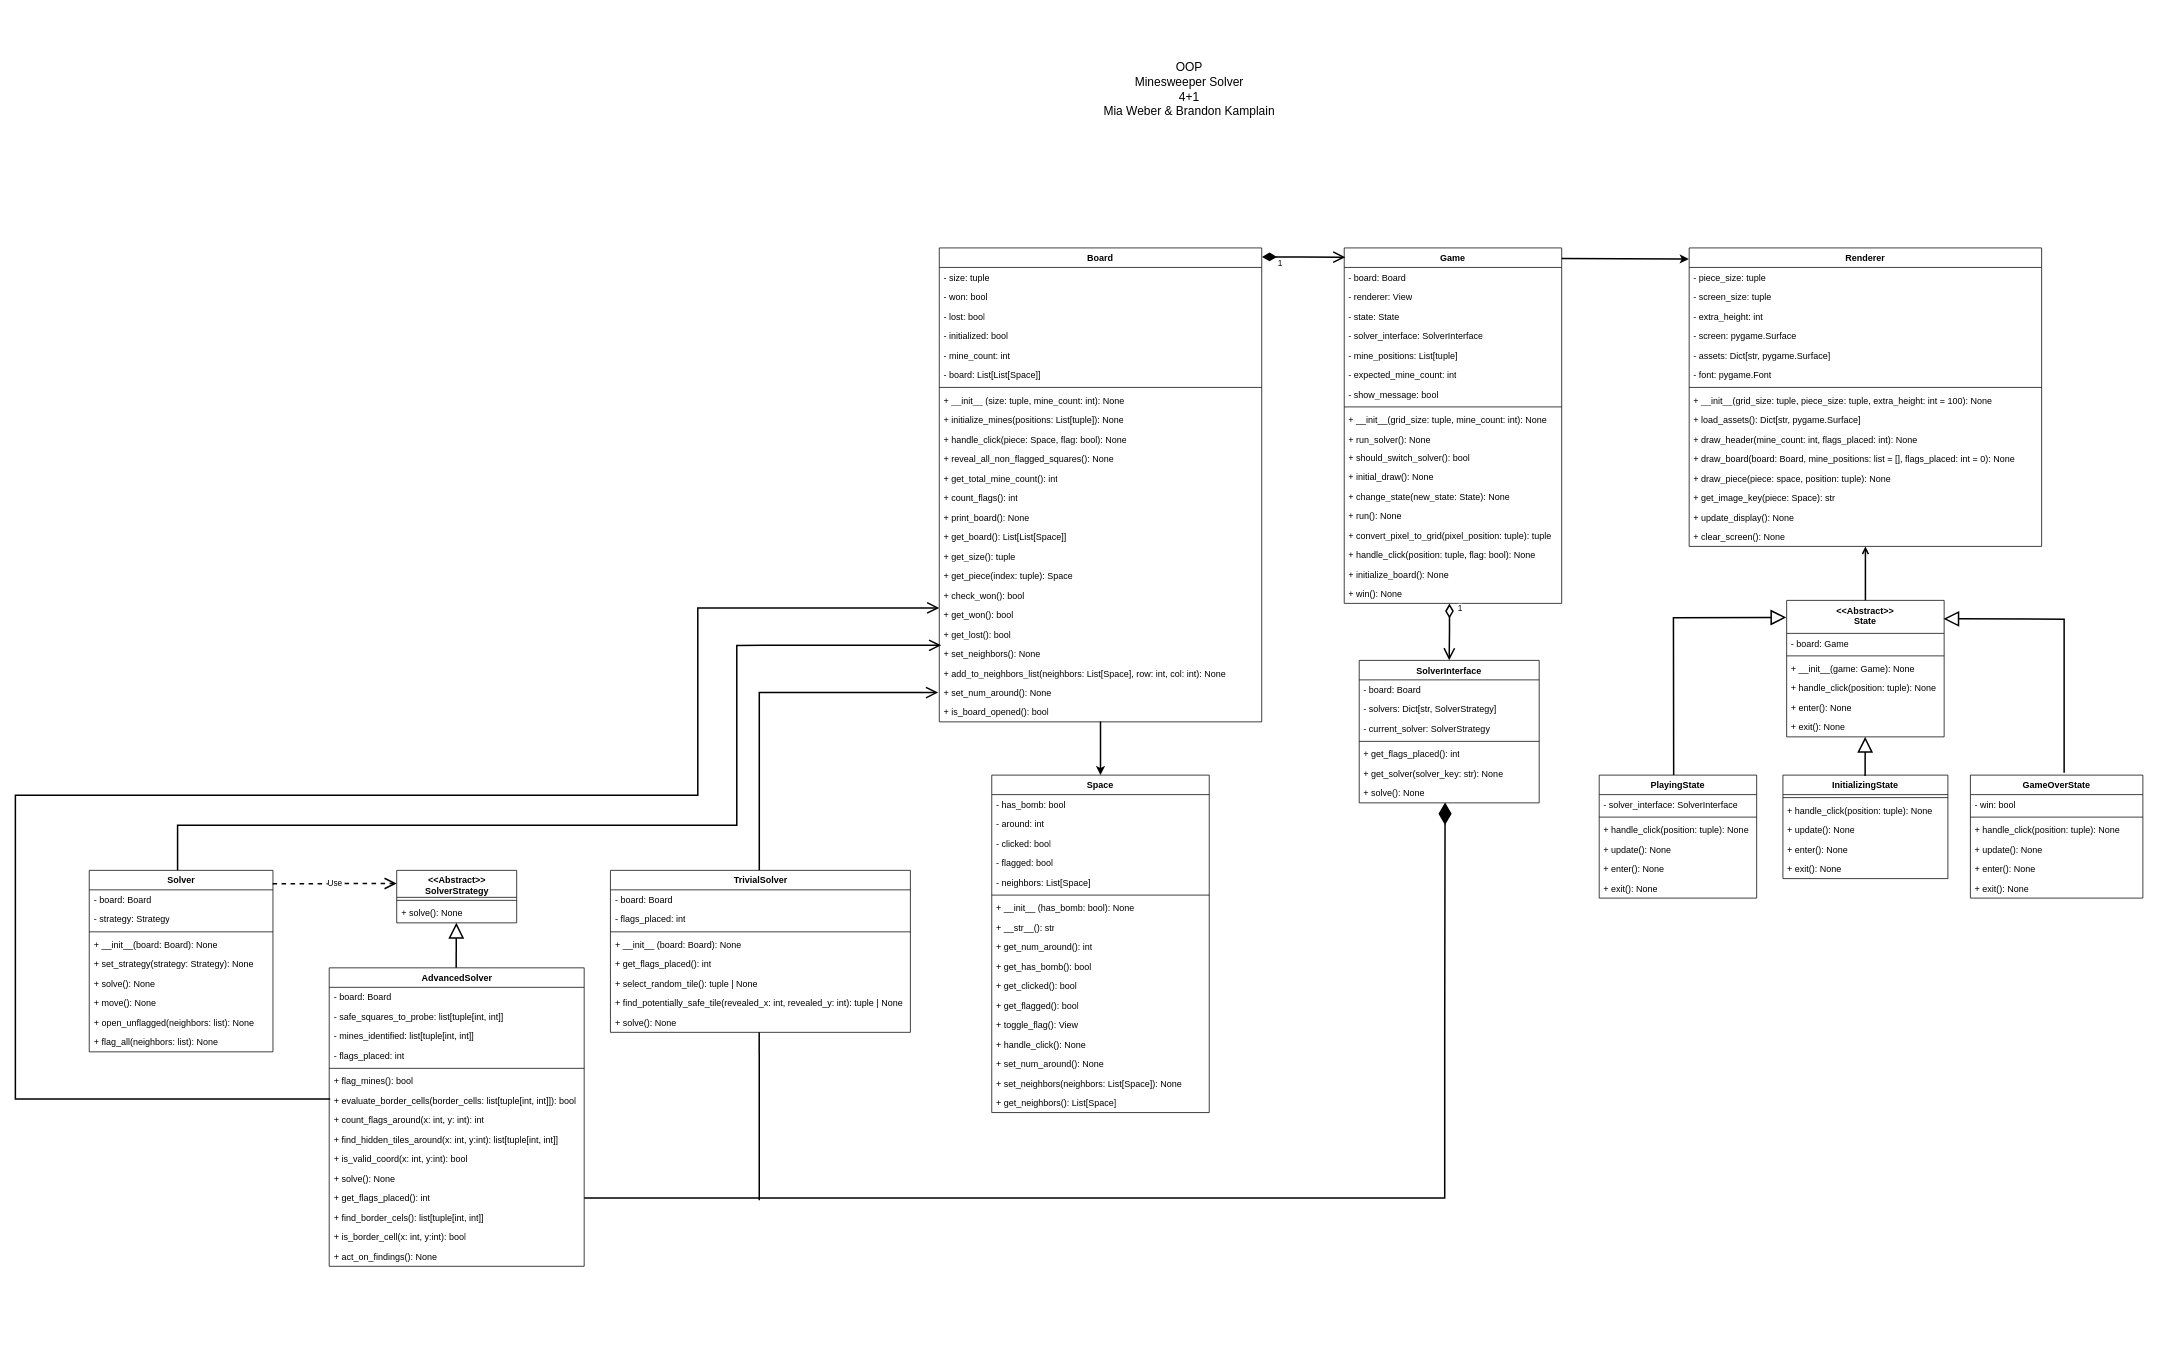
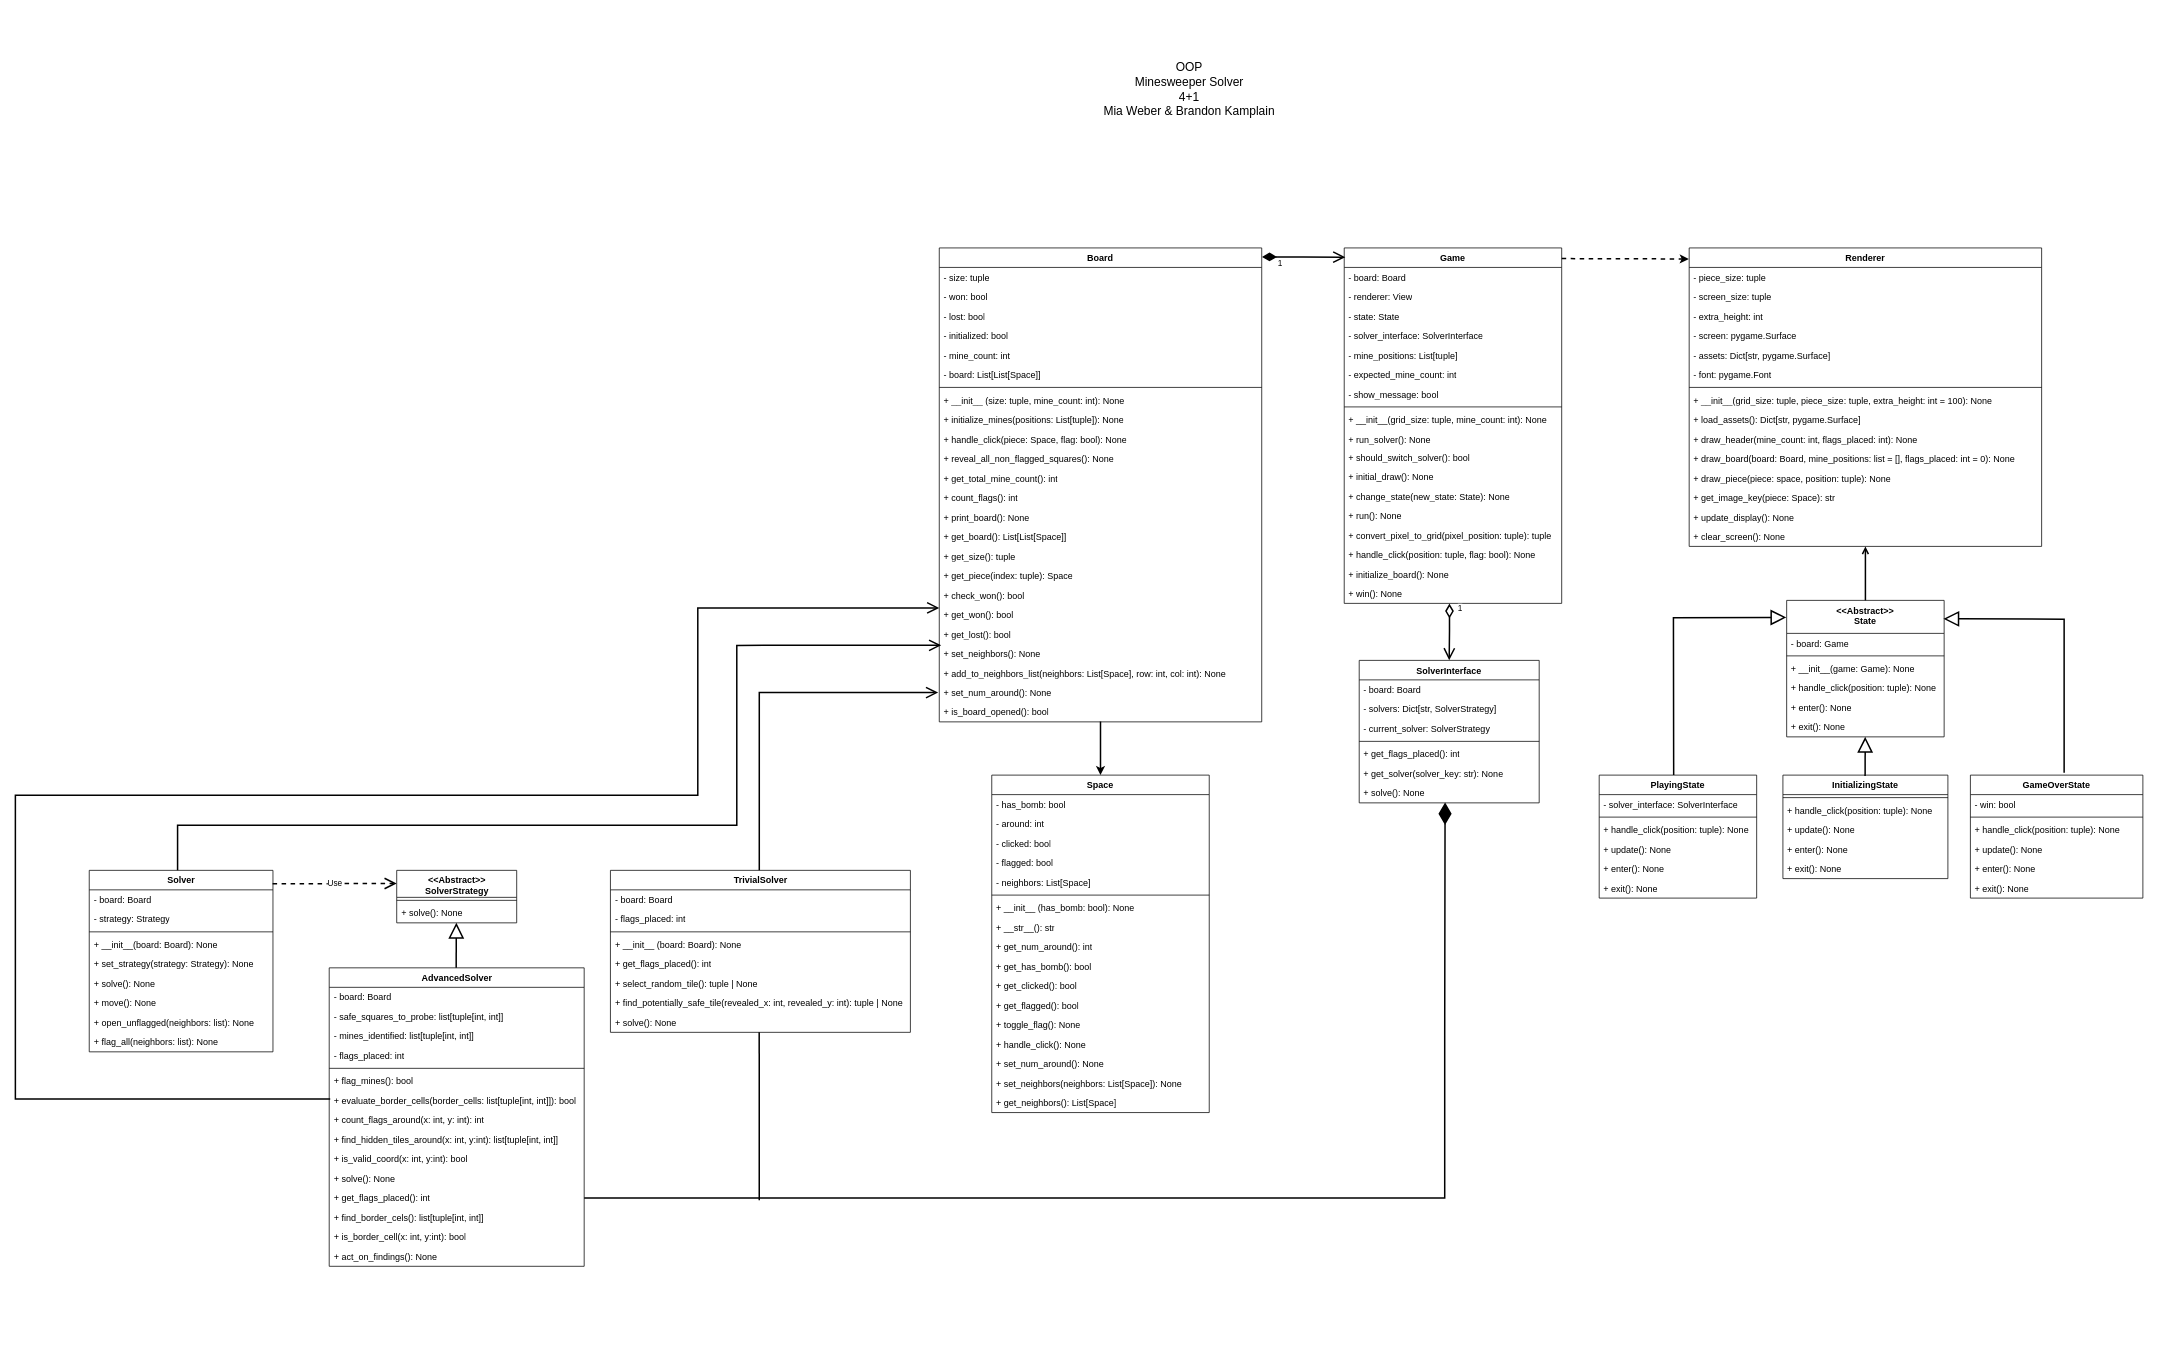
(1621, 259) -> (1621, 259)
(1042, 1026) -> (1043, 1026)
